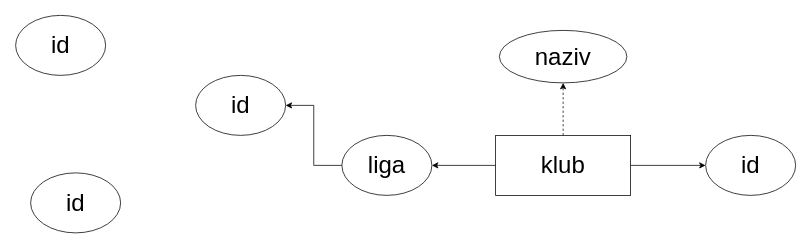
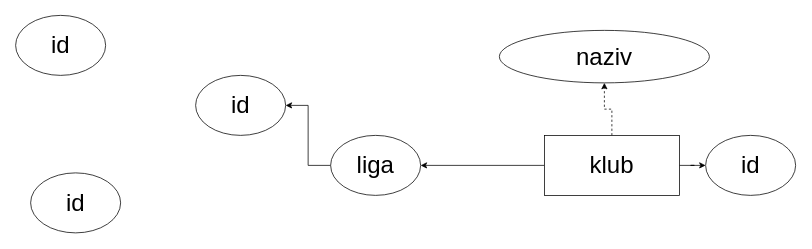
(563, 57) -> (604, 57)
(387, 165) -> (375, 165)
(563, 165) -> (612, 165)
